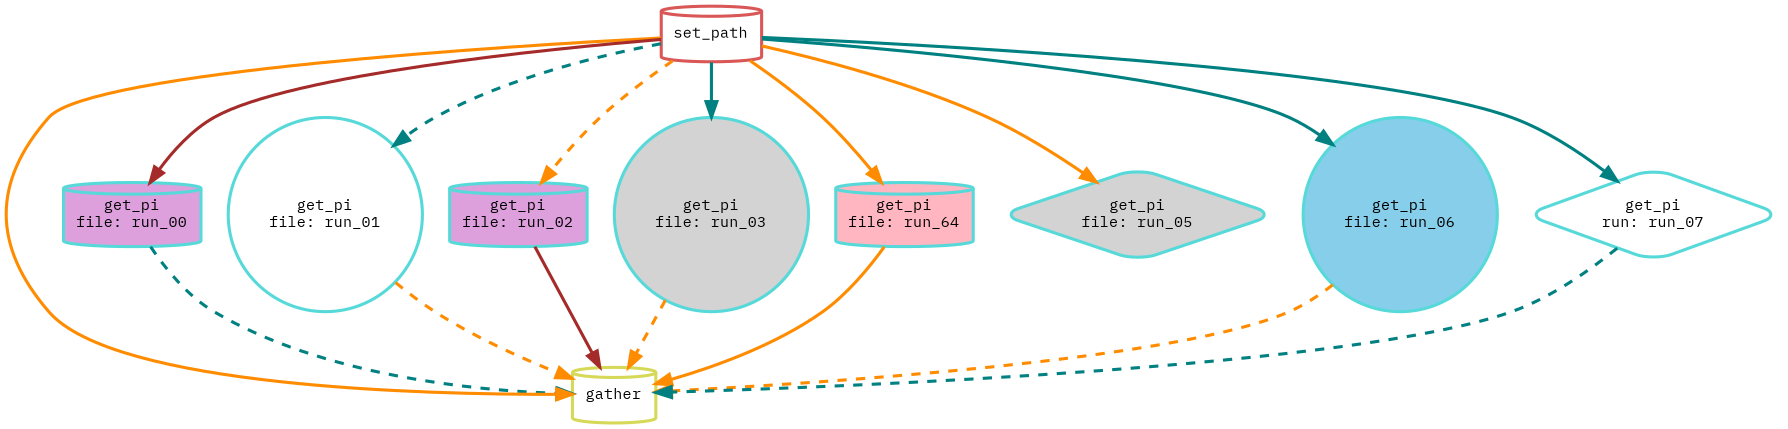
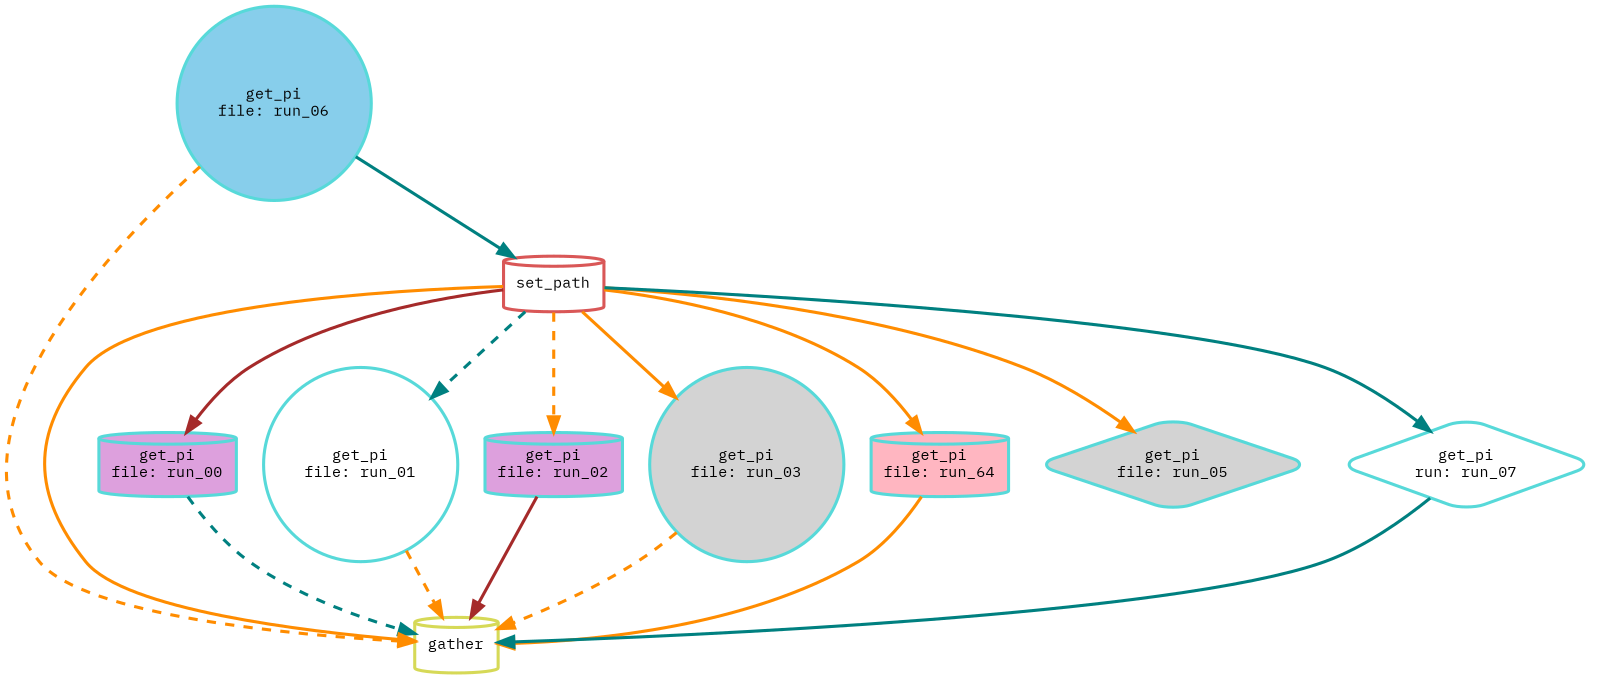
(1045, 67) -> (428, 203)
(711, 82) -> (623, 349)
(1155, 366) -> (983, 615)
